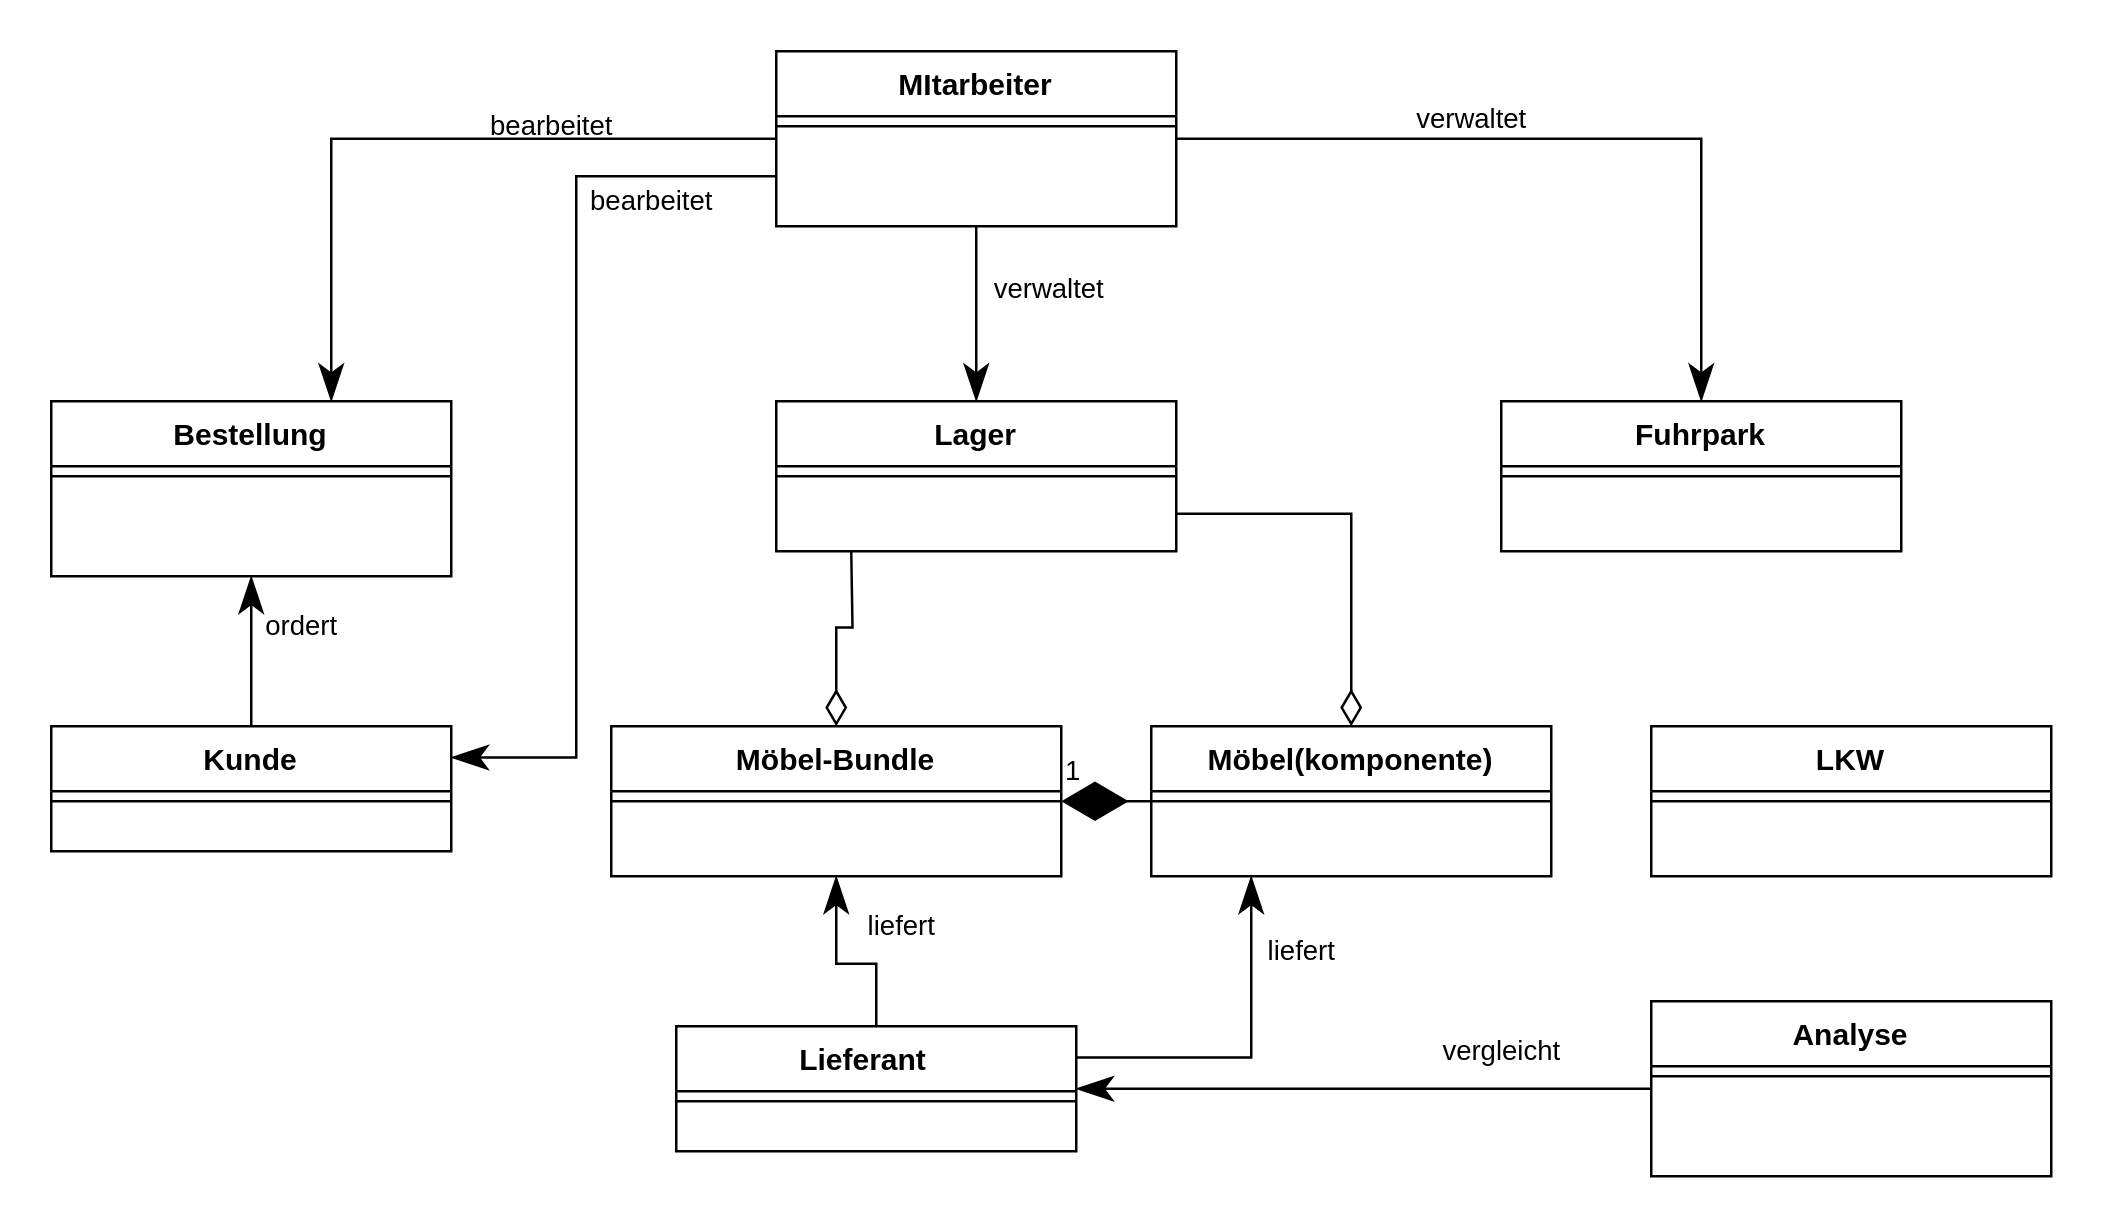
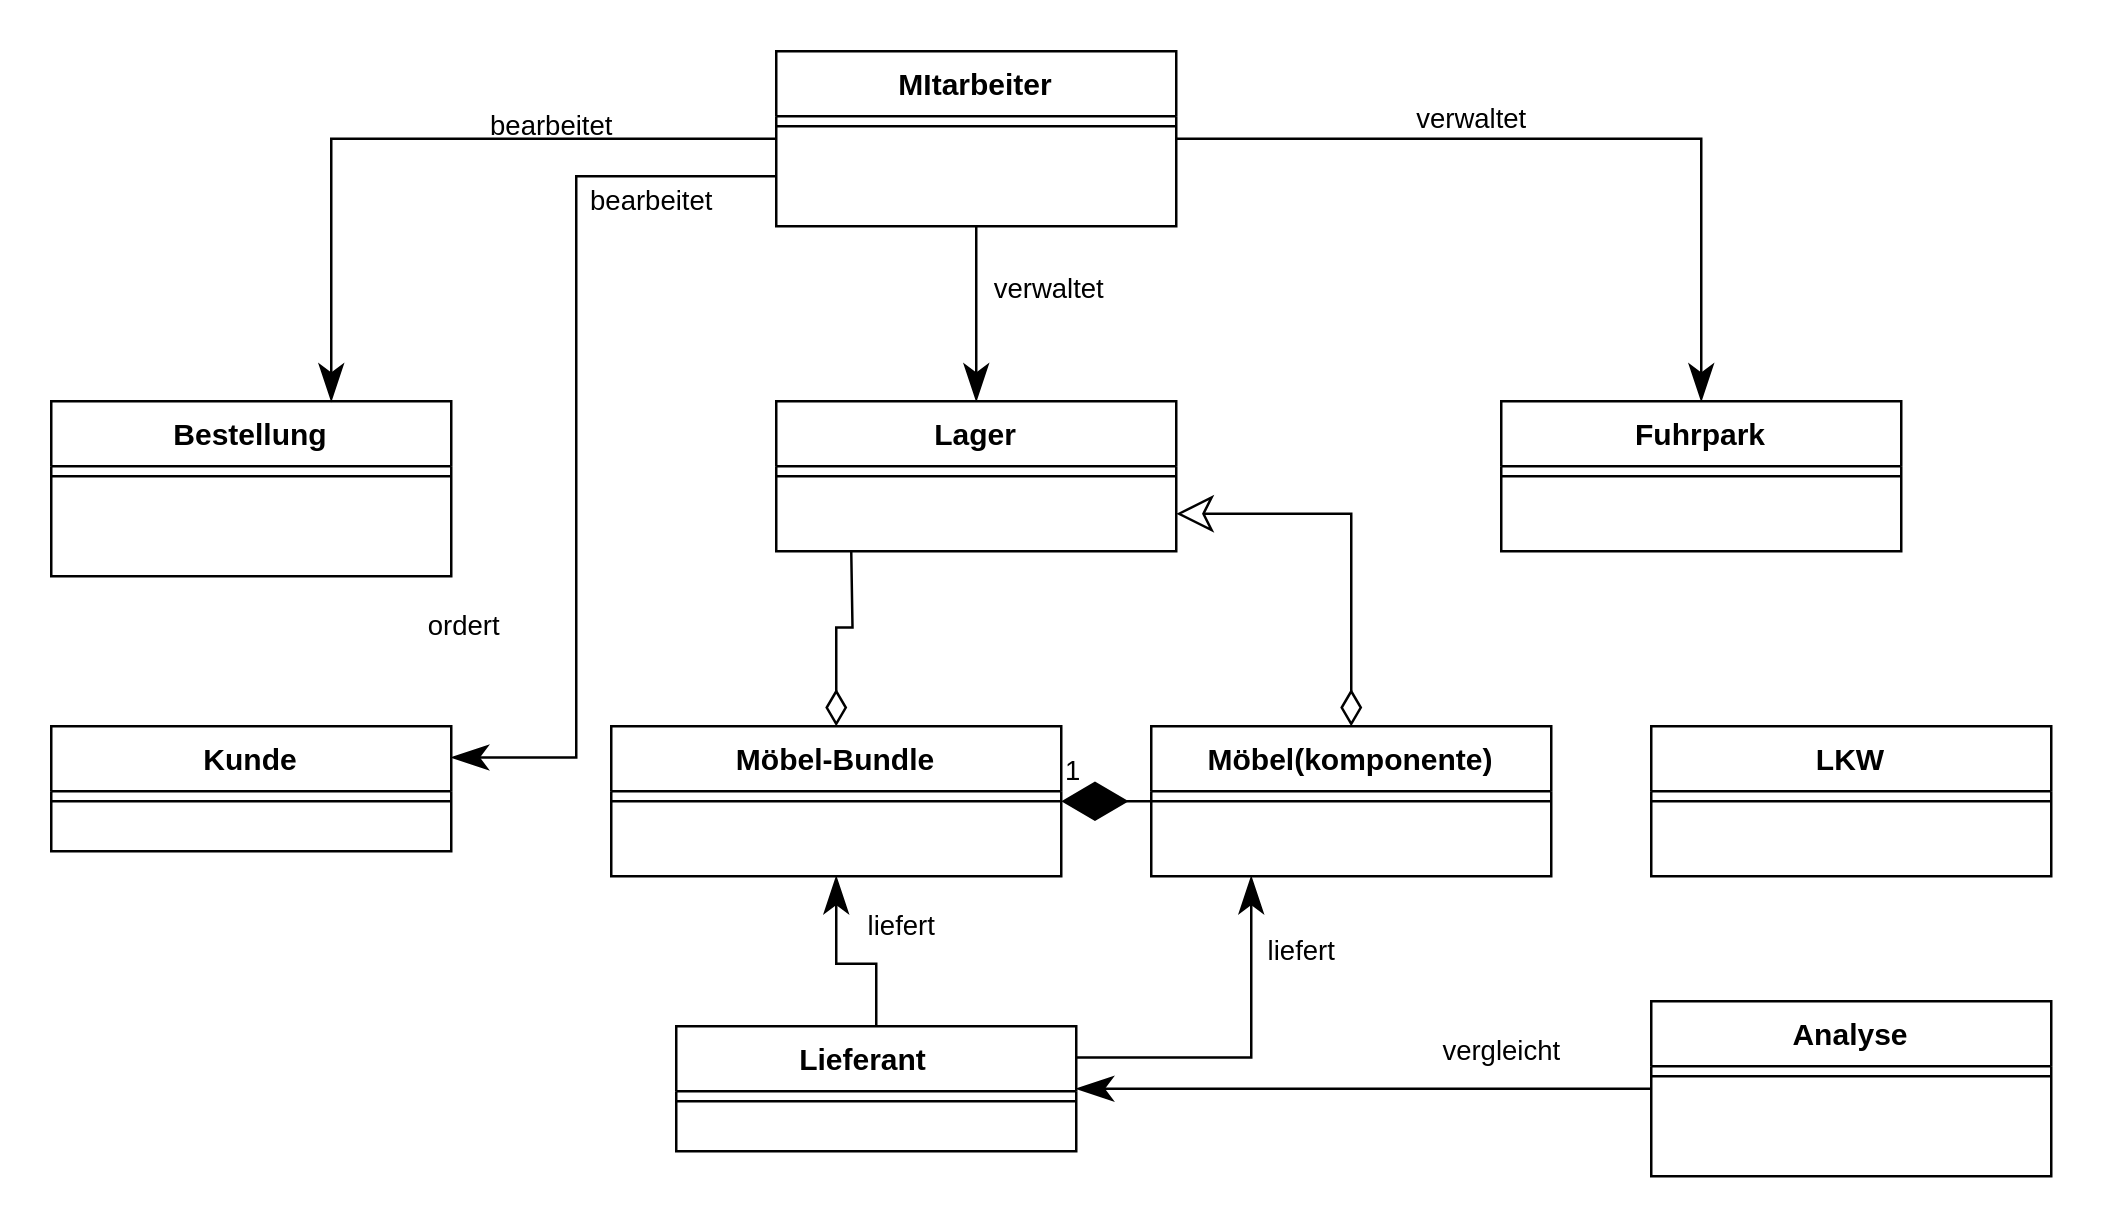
(1194, 514) -> (1205, 514)
(301, 626) -> (464, 626)
(251, 665) -> none
